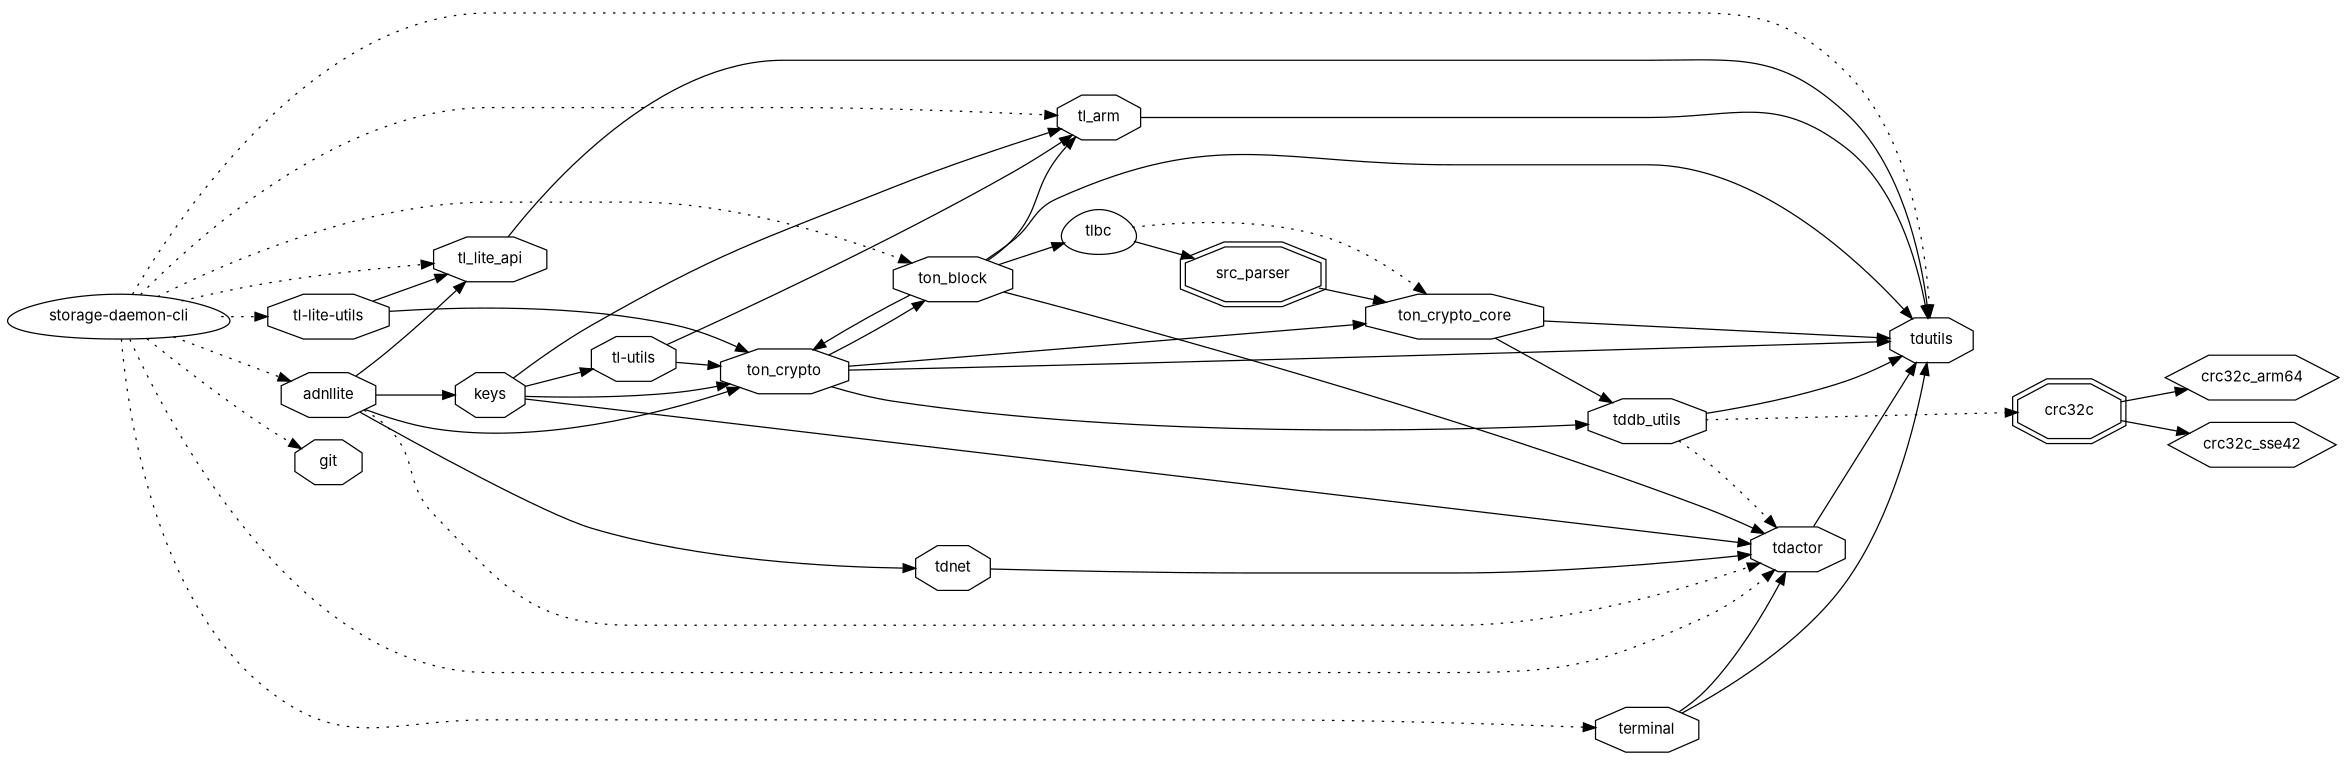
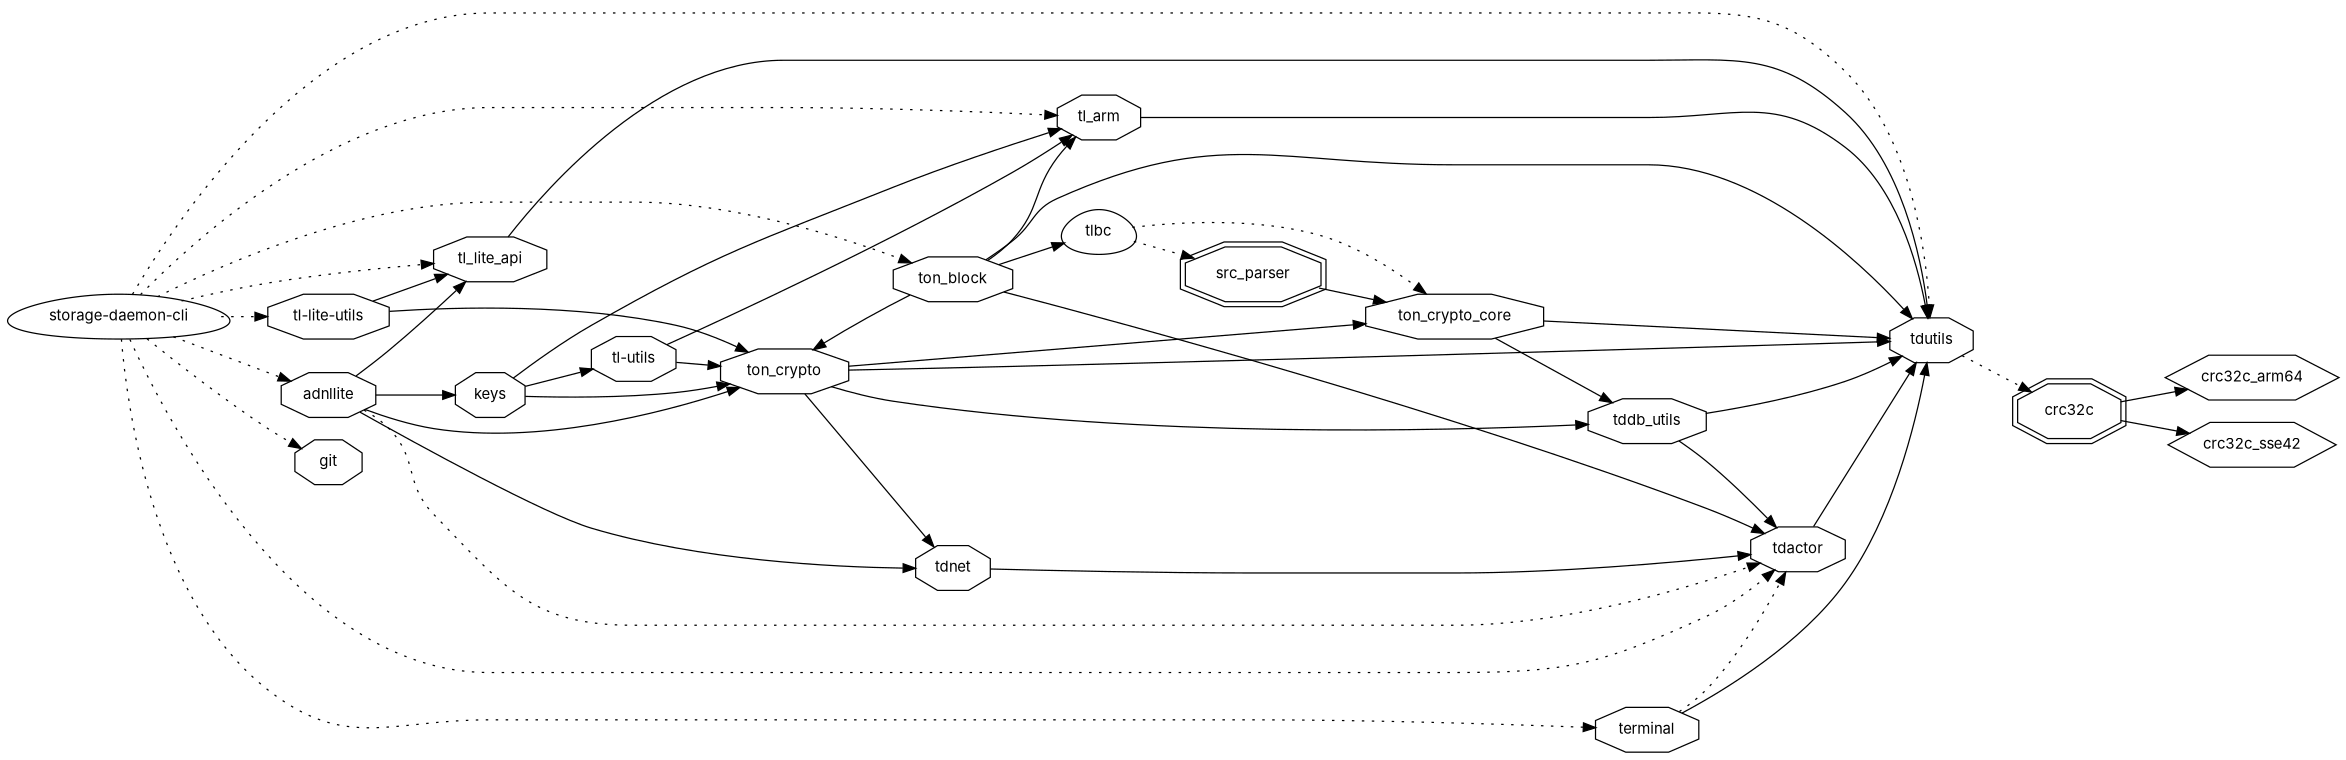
(1158, 248) -> (1158, 248)
(872, 332) -> (865, 465)
(1856, 416) -> (1991, 371)
(1132, 471) -> none
(1725, 477) -> (1725, 477)
(1736, 653) -> (1736, 653)
